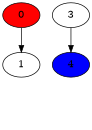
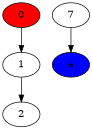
(71, 15) -> (71, 15)
none -> (21, 114)
